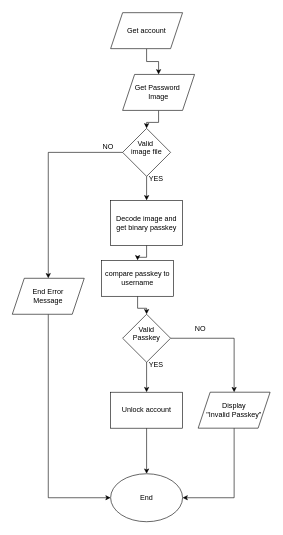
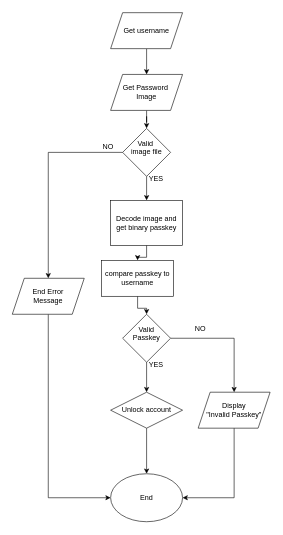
(147, 30) -> (147, 30)
(159, 92) -> (147, 92)
(147, 410) -> (147, 410)
